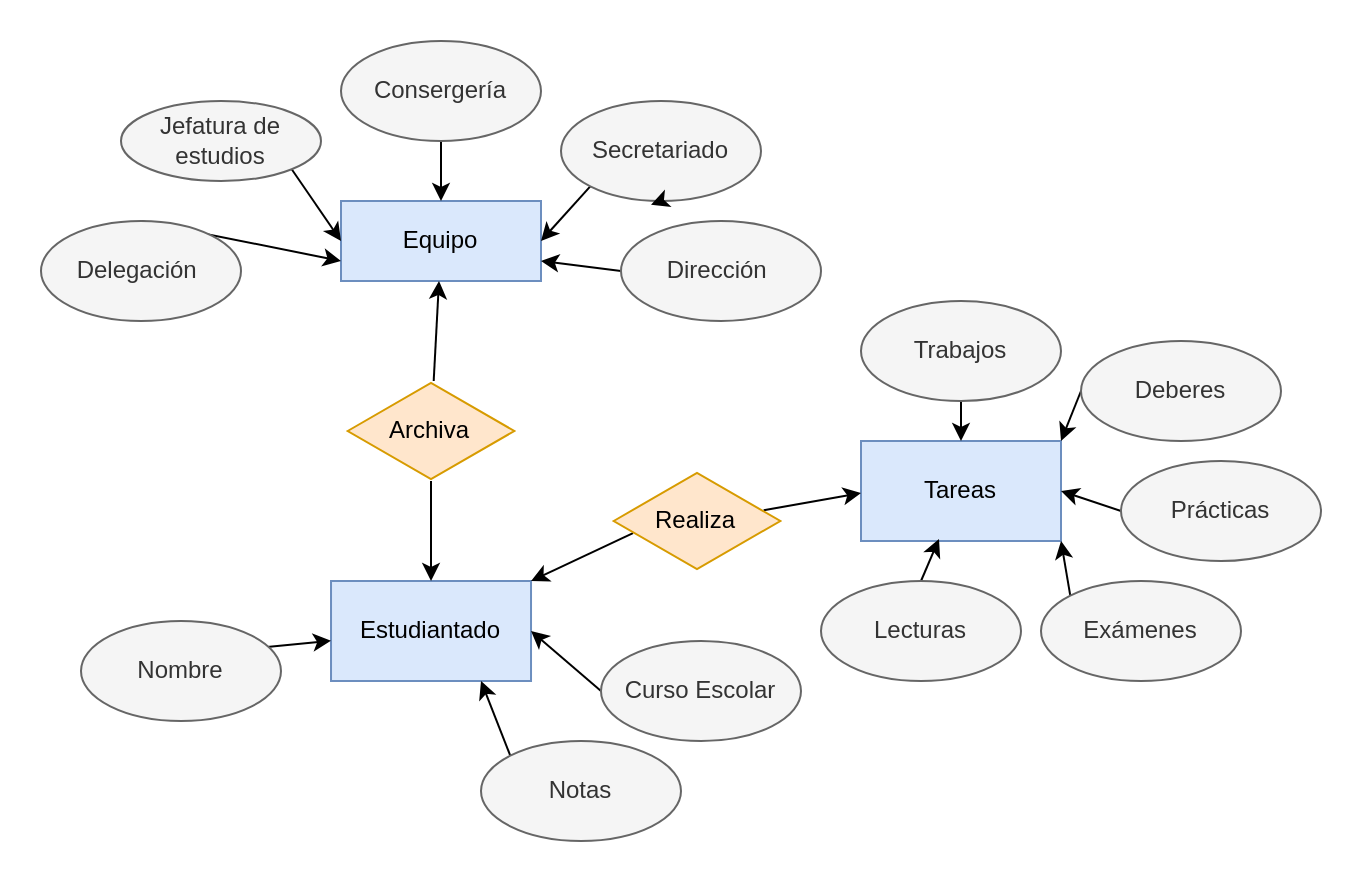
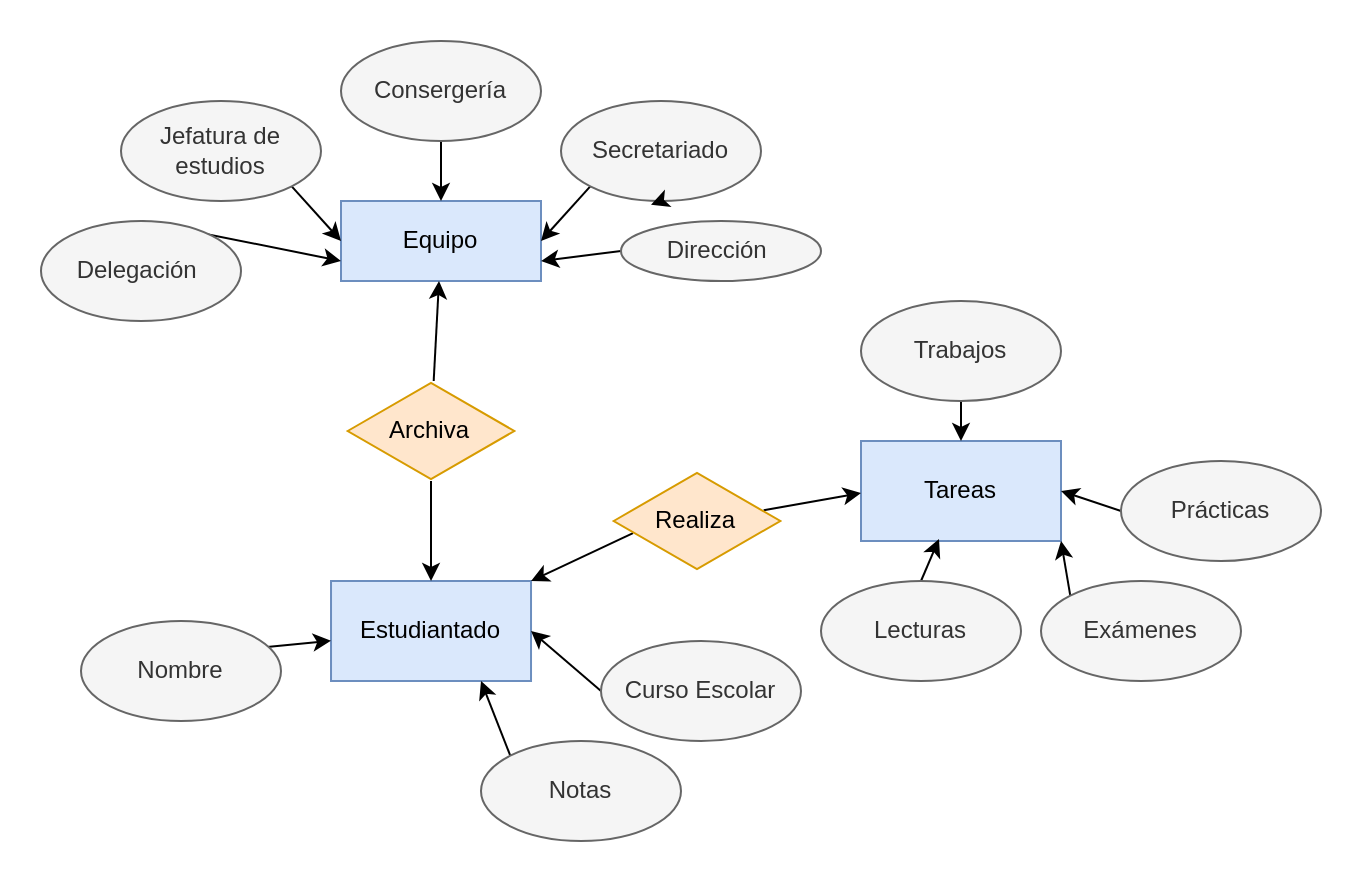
(221, 141) -> (221, 151)
(721, 271) -> (721, 251)
(1181, 391) -> none
(1074, 410) -> none
